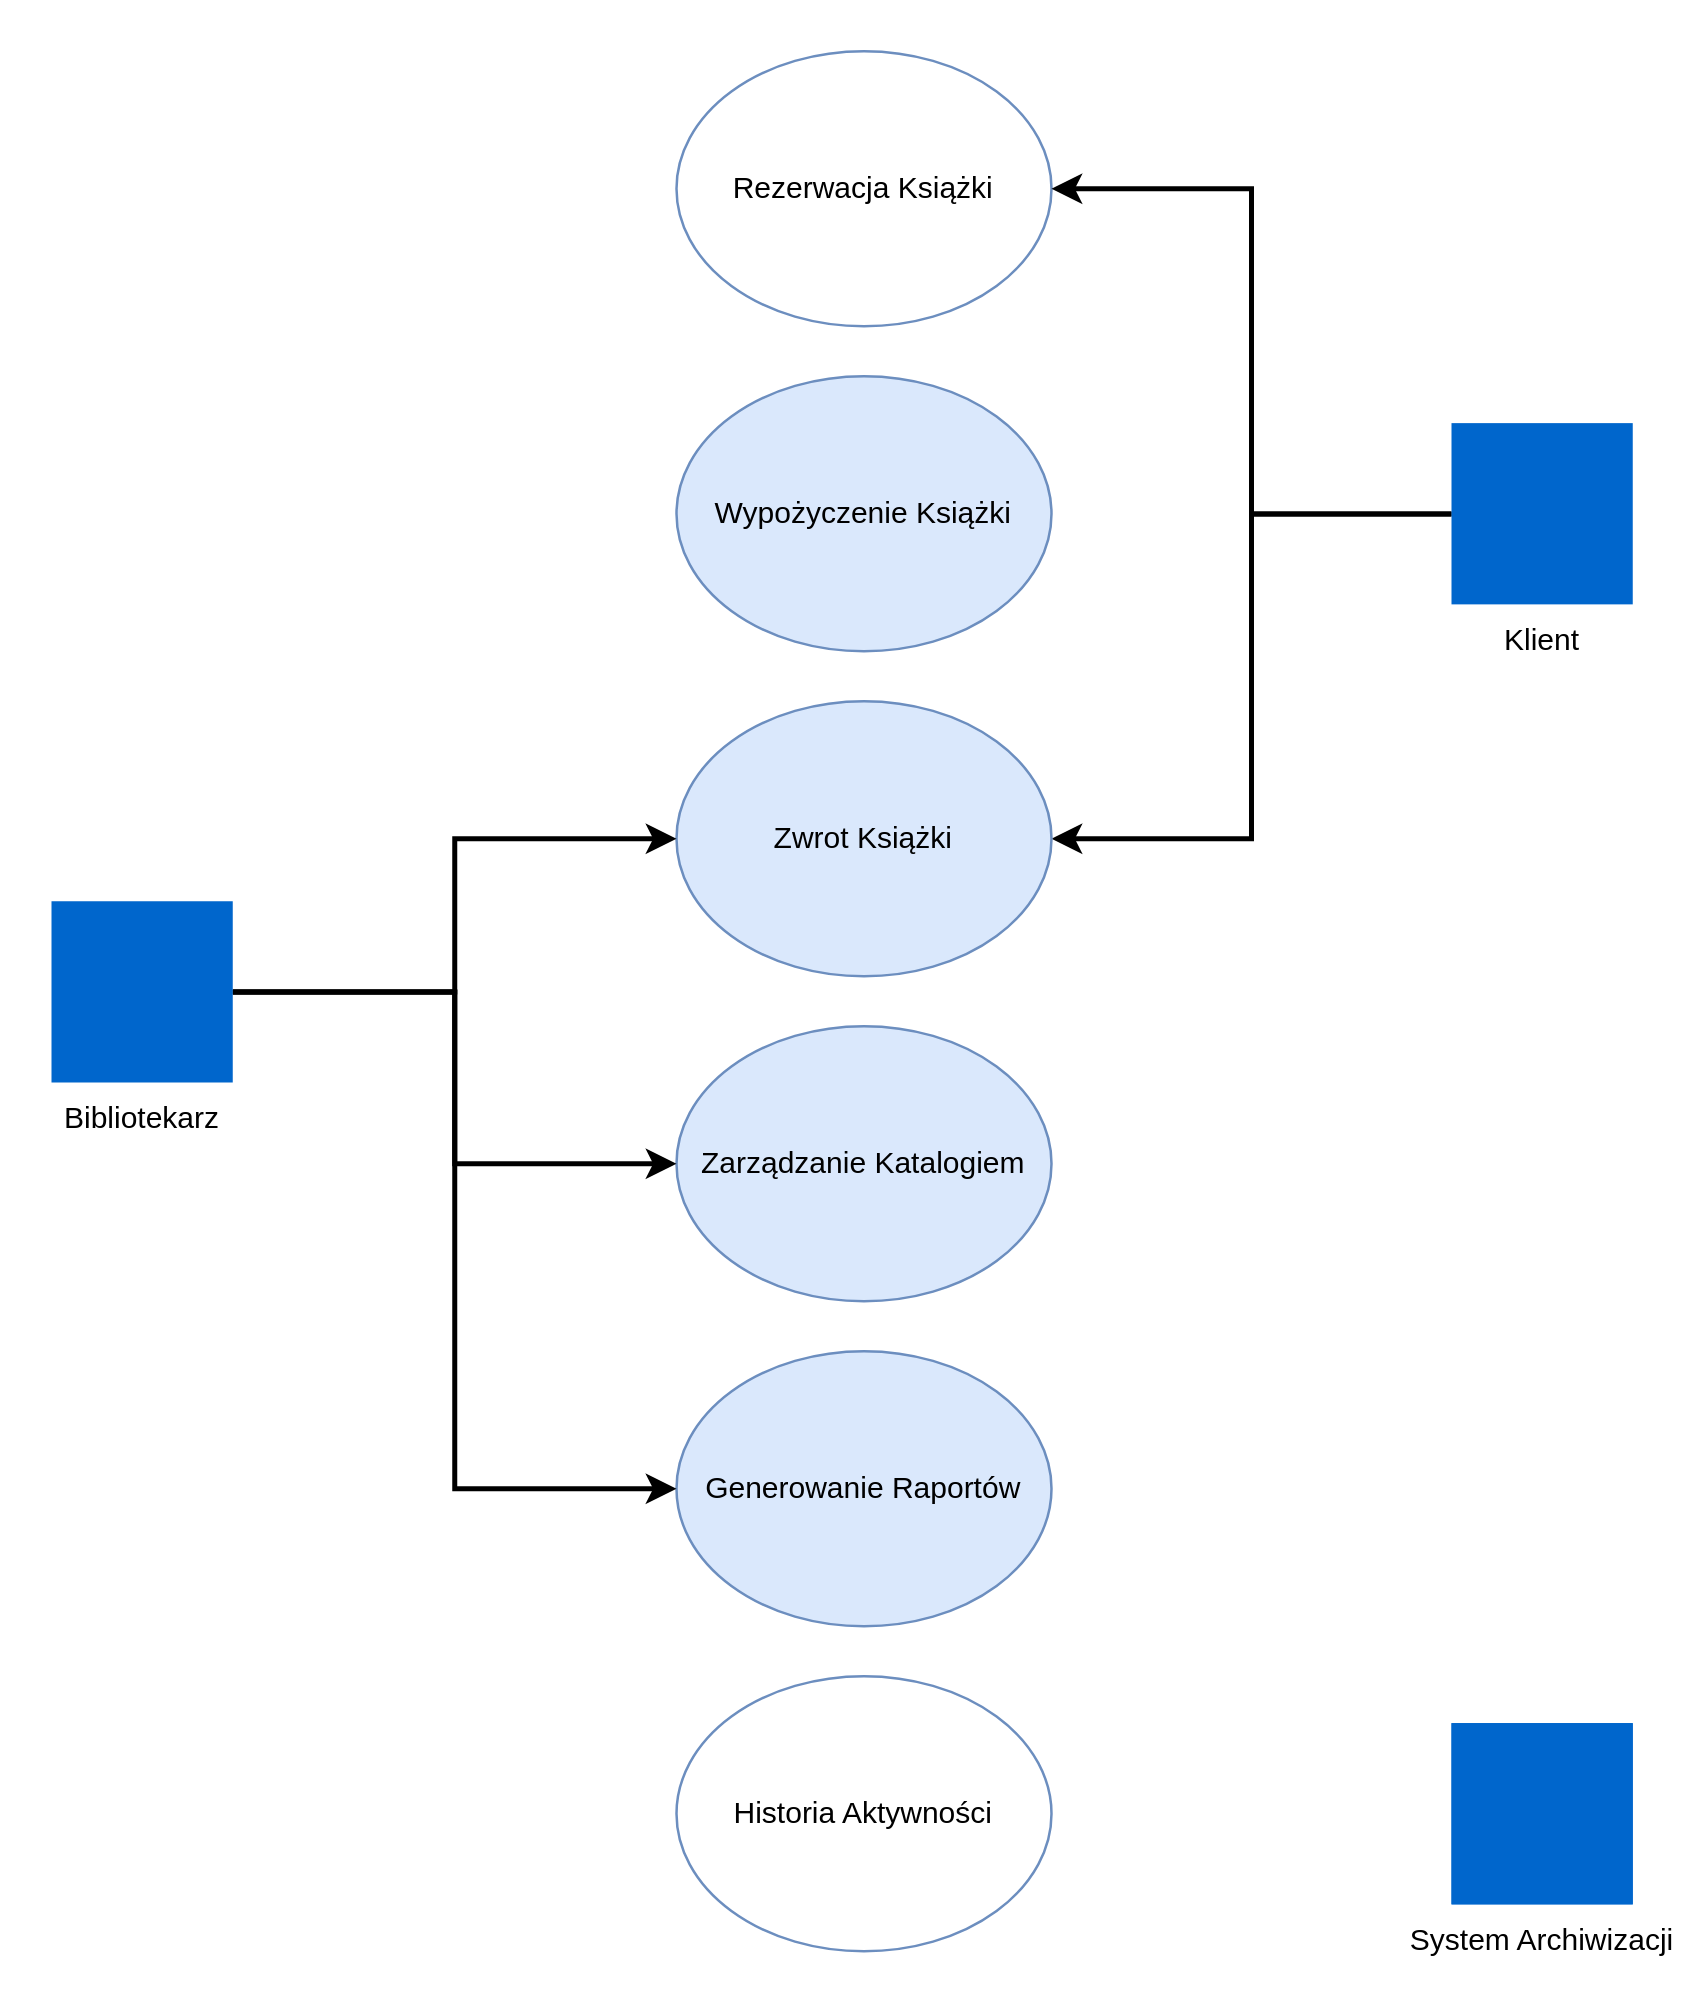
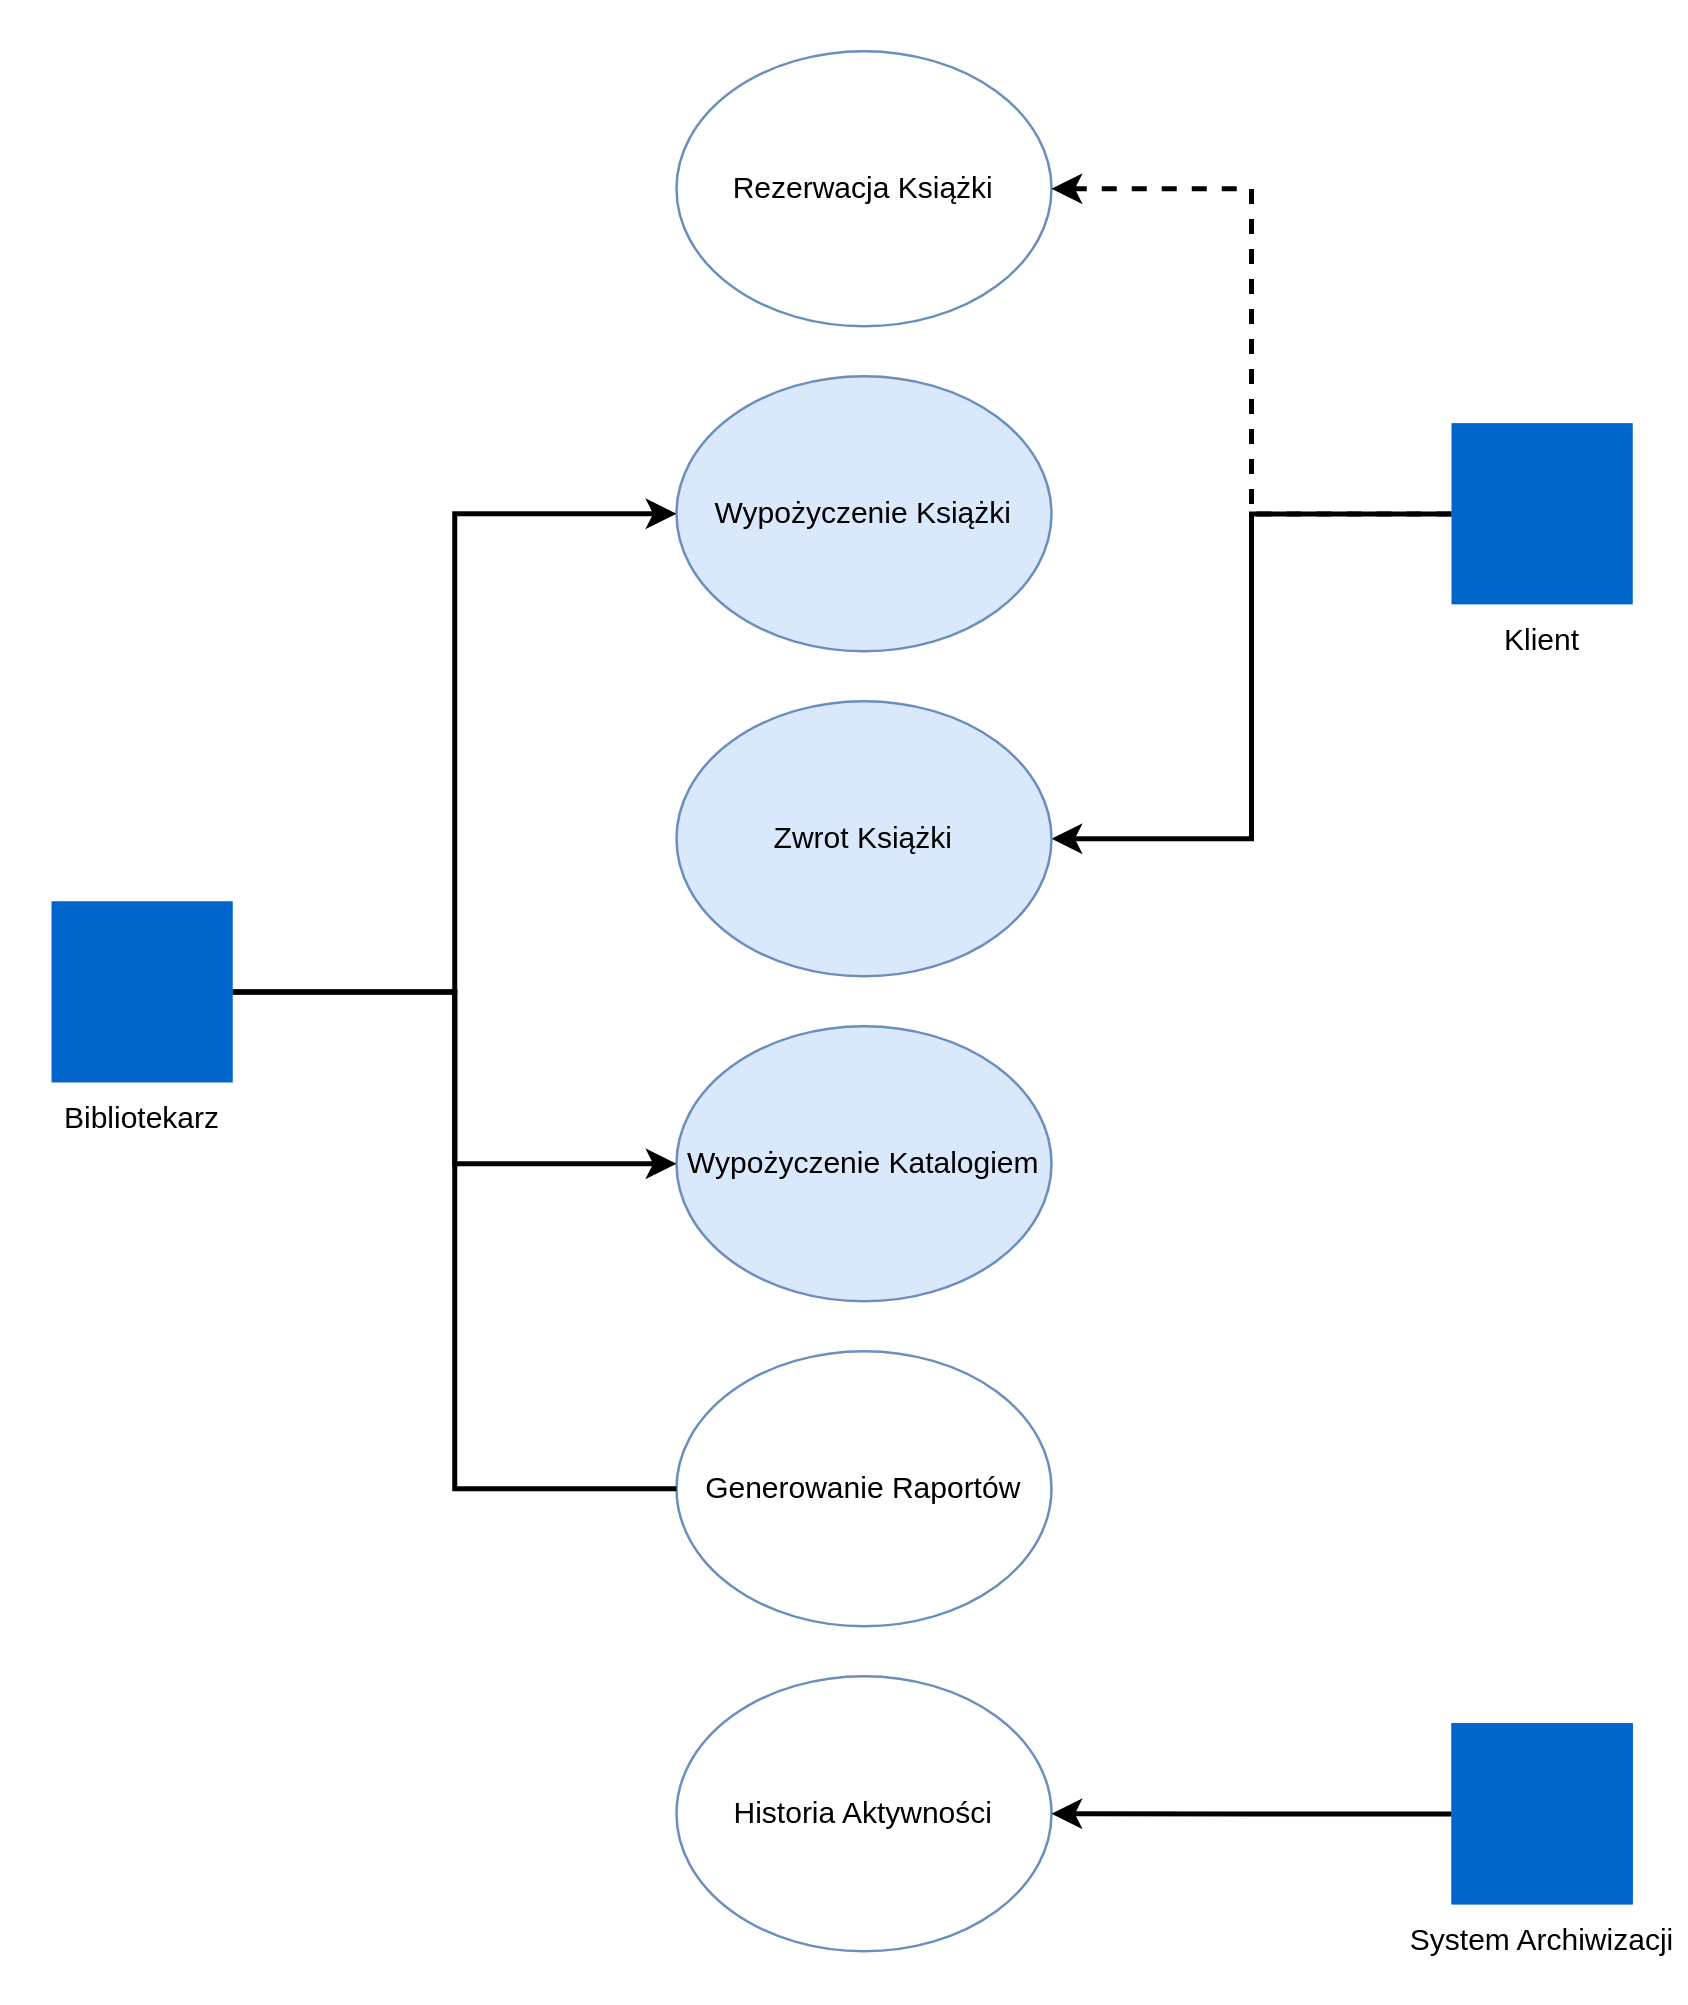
(1251, 481) -> (1251, 481)
none -> (455, 574)
(557, 839) -> none
(864, 1164) -> (864, 1164)
(653, 1489) -> (663, 1489)
(864, 1489) -> (864, 1489)
none -> (1262, 1814)
